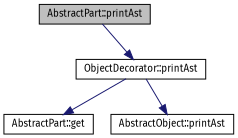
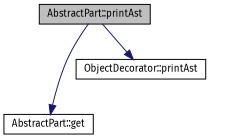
(99, 94) -> (66, 62)
(172, 124) -> none
